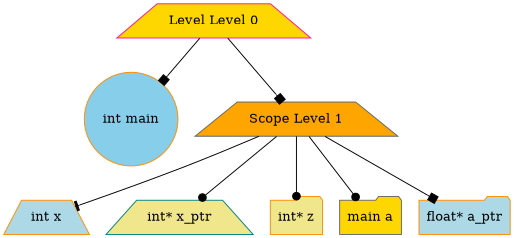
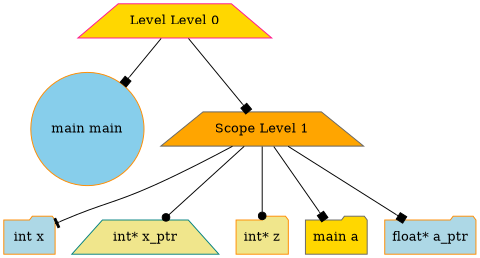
(131, 119) -> (87, 129)
(331, 165) -> (296, 179)
(47, 217) -> (29, 237)
